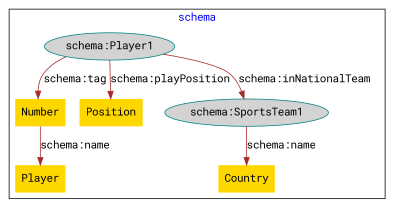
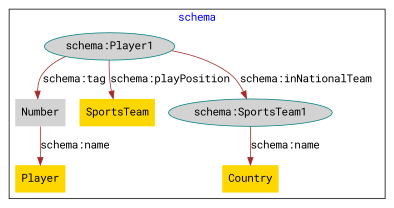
(40, 113) -> (40, 113)
(111, 113) -> (117, 113)
